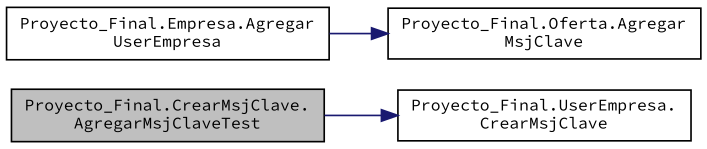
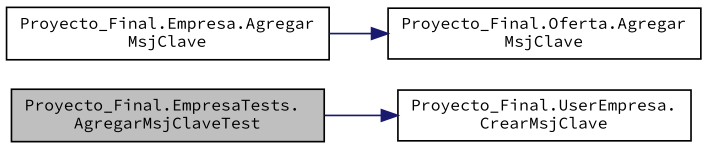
(168, 34) -> (168, 34)
(168, 115) -> (168, 115)
